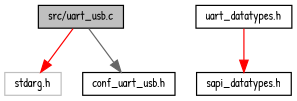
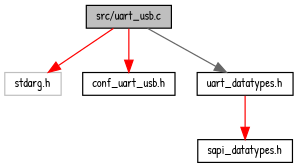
(101, 46) -> (129, 44)
none -> (182, 47)
